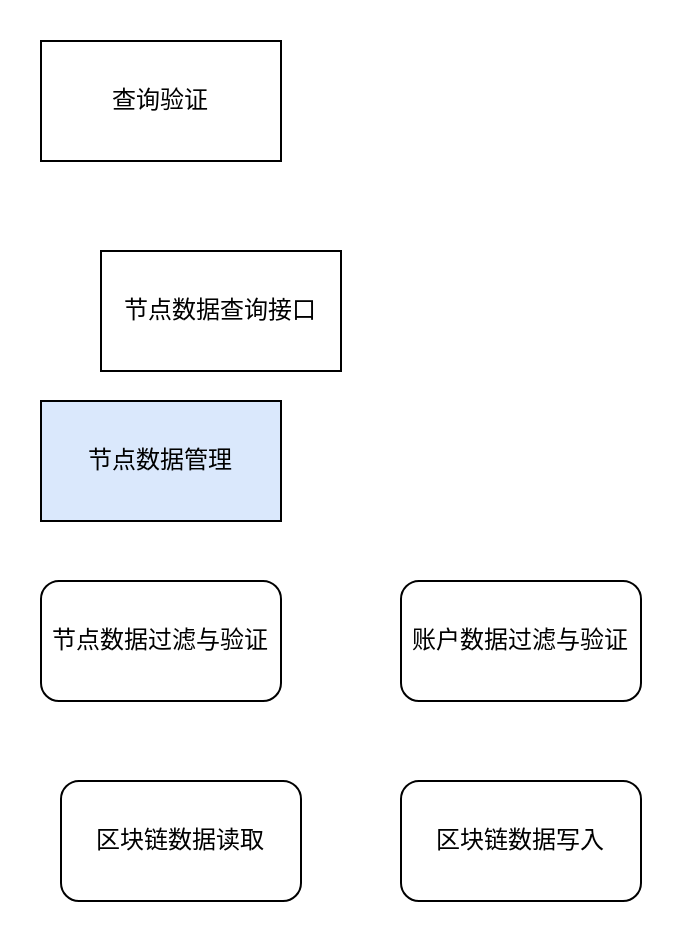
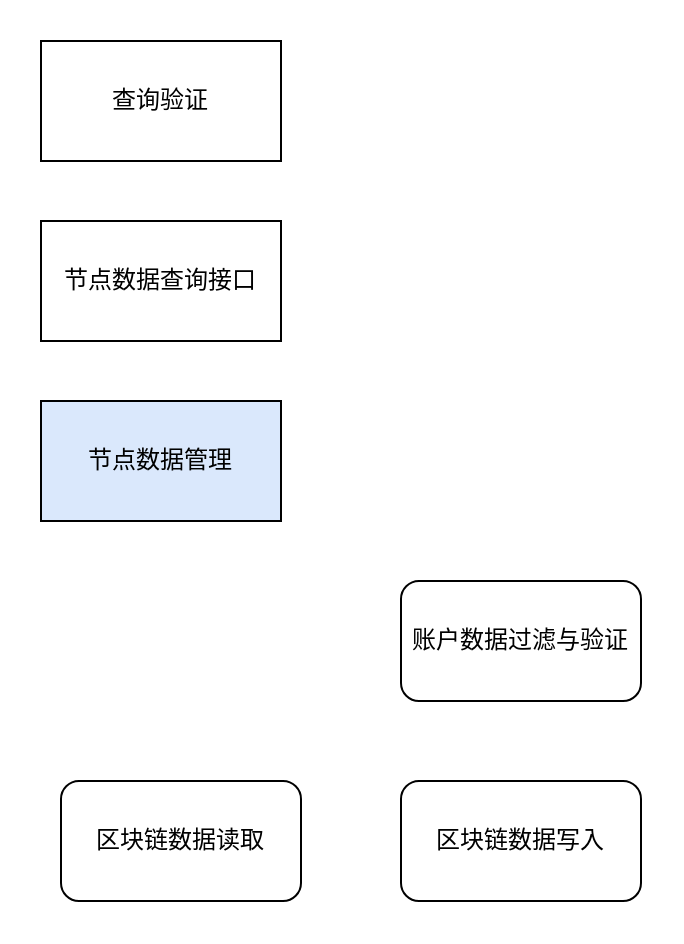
(221, 311) -> (161, 281)
(161, 641) -> none
